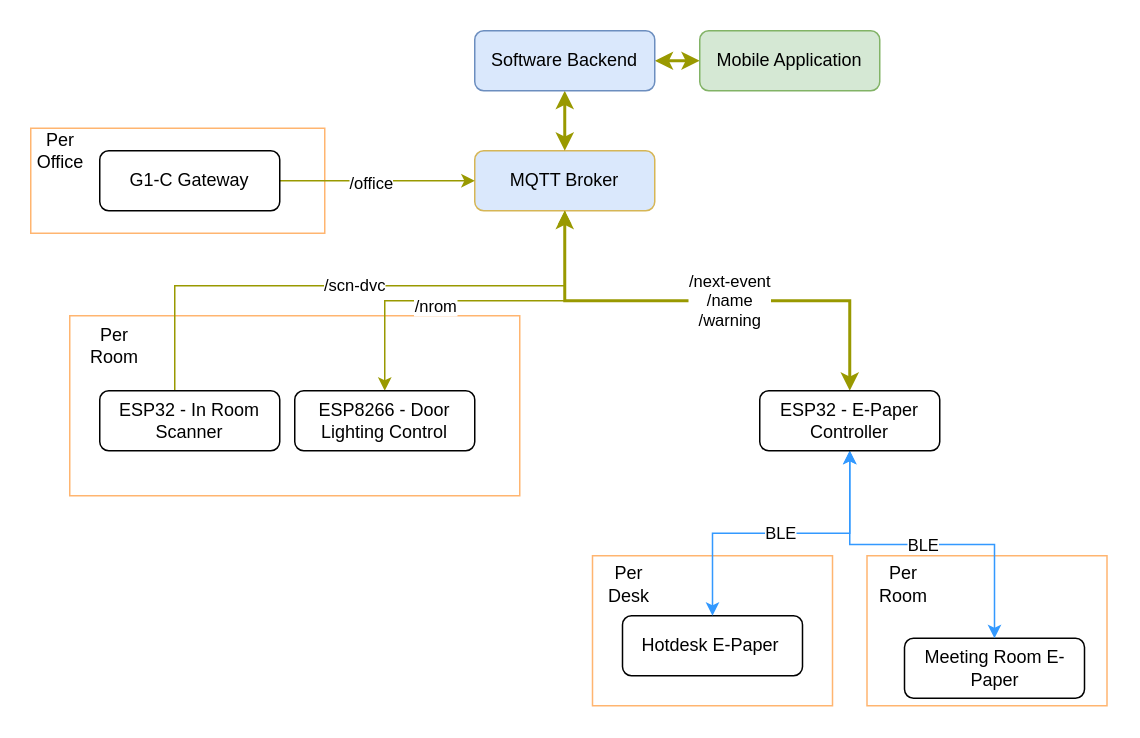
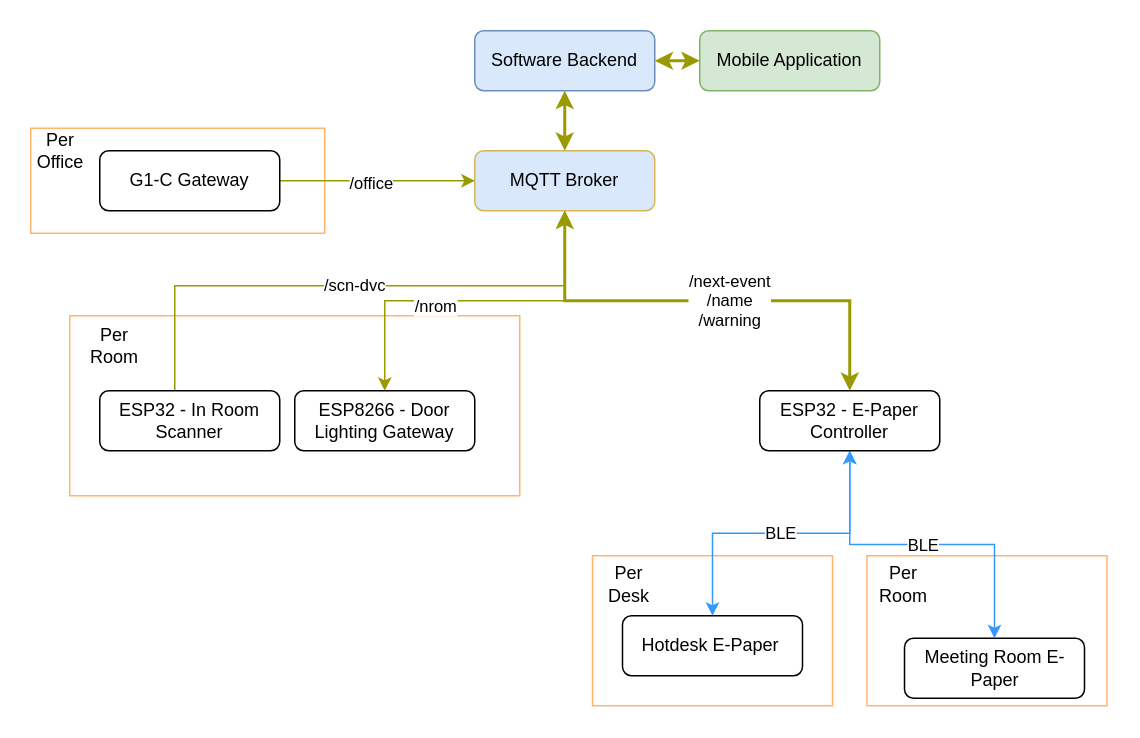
(385, 421) -> (385, 421)
